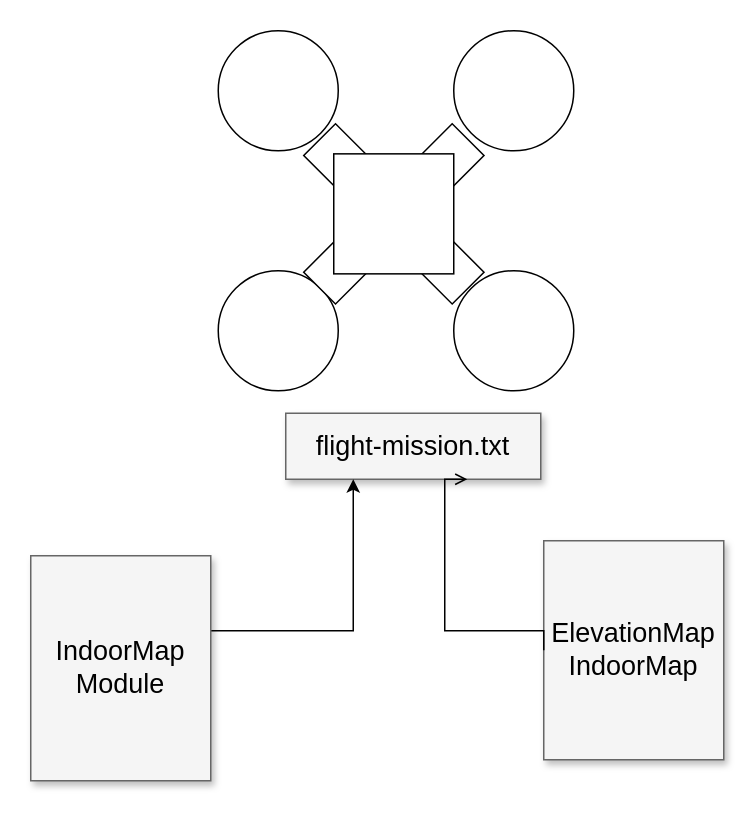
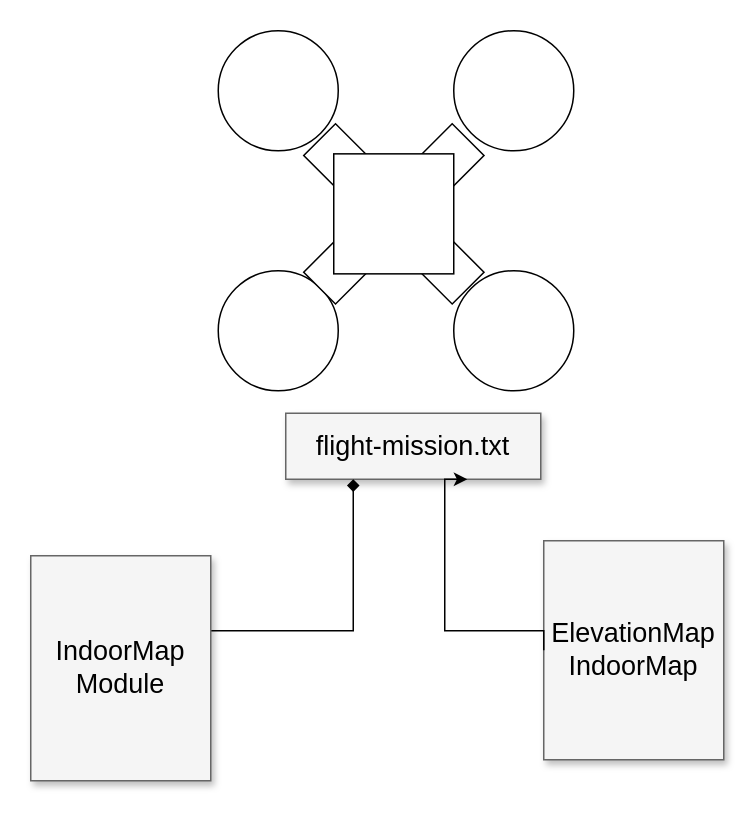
(458, 479) -> (456, 479)
(353, 491) -> (353, 492)
